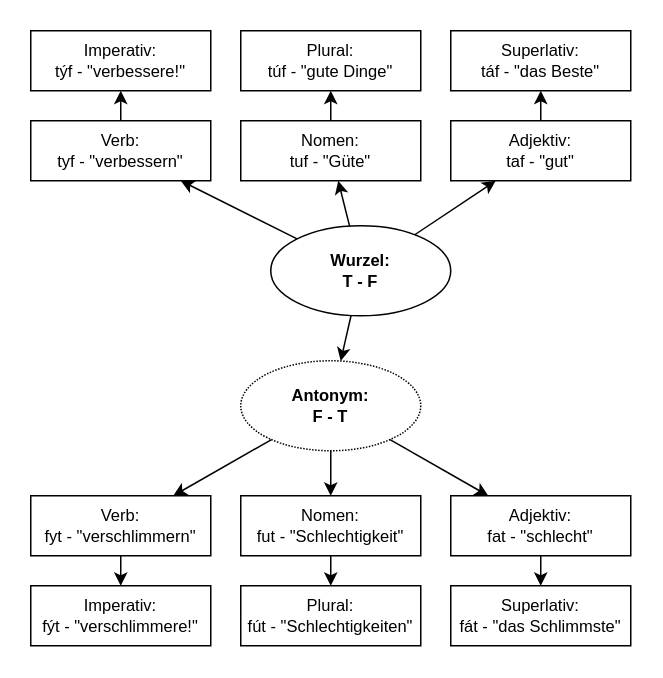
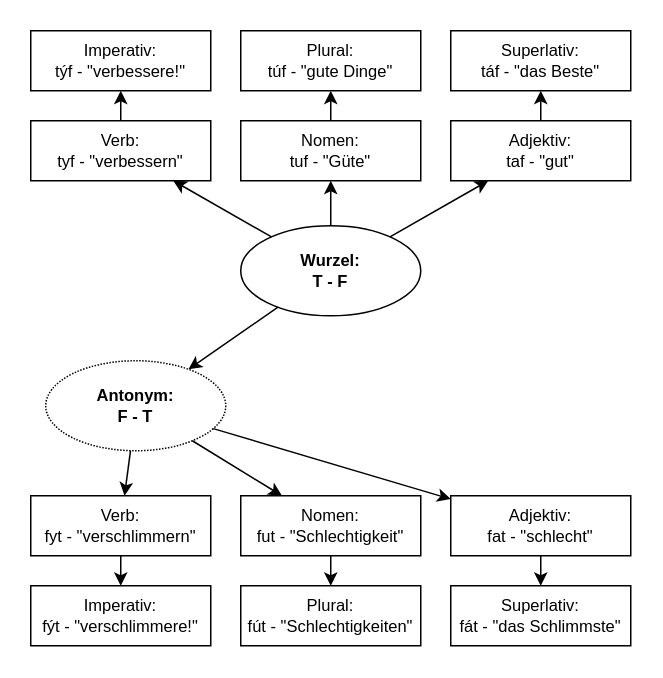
(361, 271) -> (331, 271)
(331, 406) -> (136, 406)
